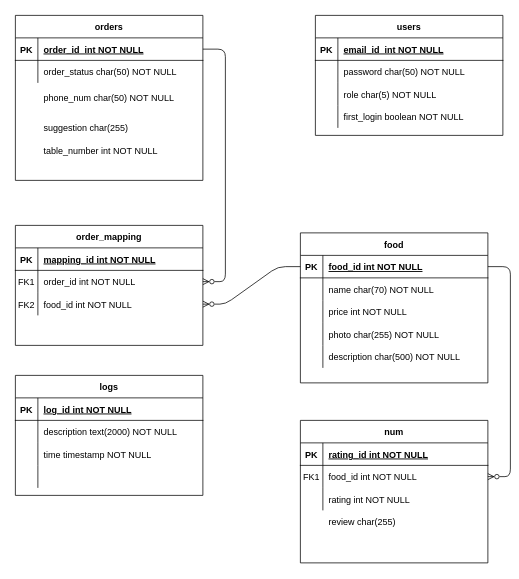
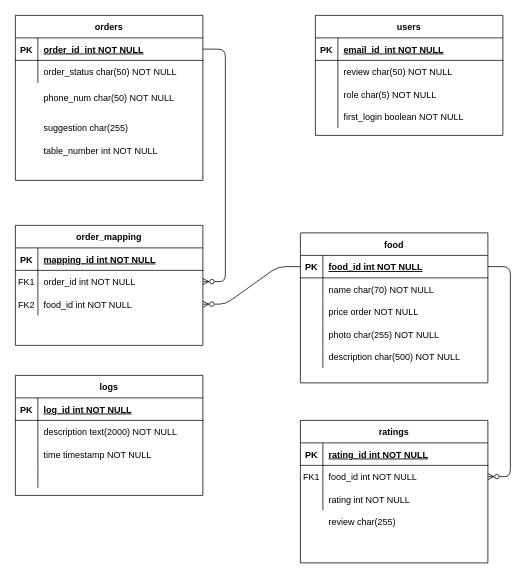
(406, 72) -> (399, 72)
(368, 312) -> (374, 312)
(394, 432) -> (394, 432)
